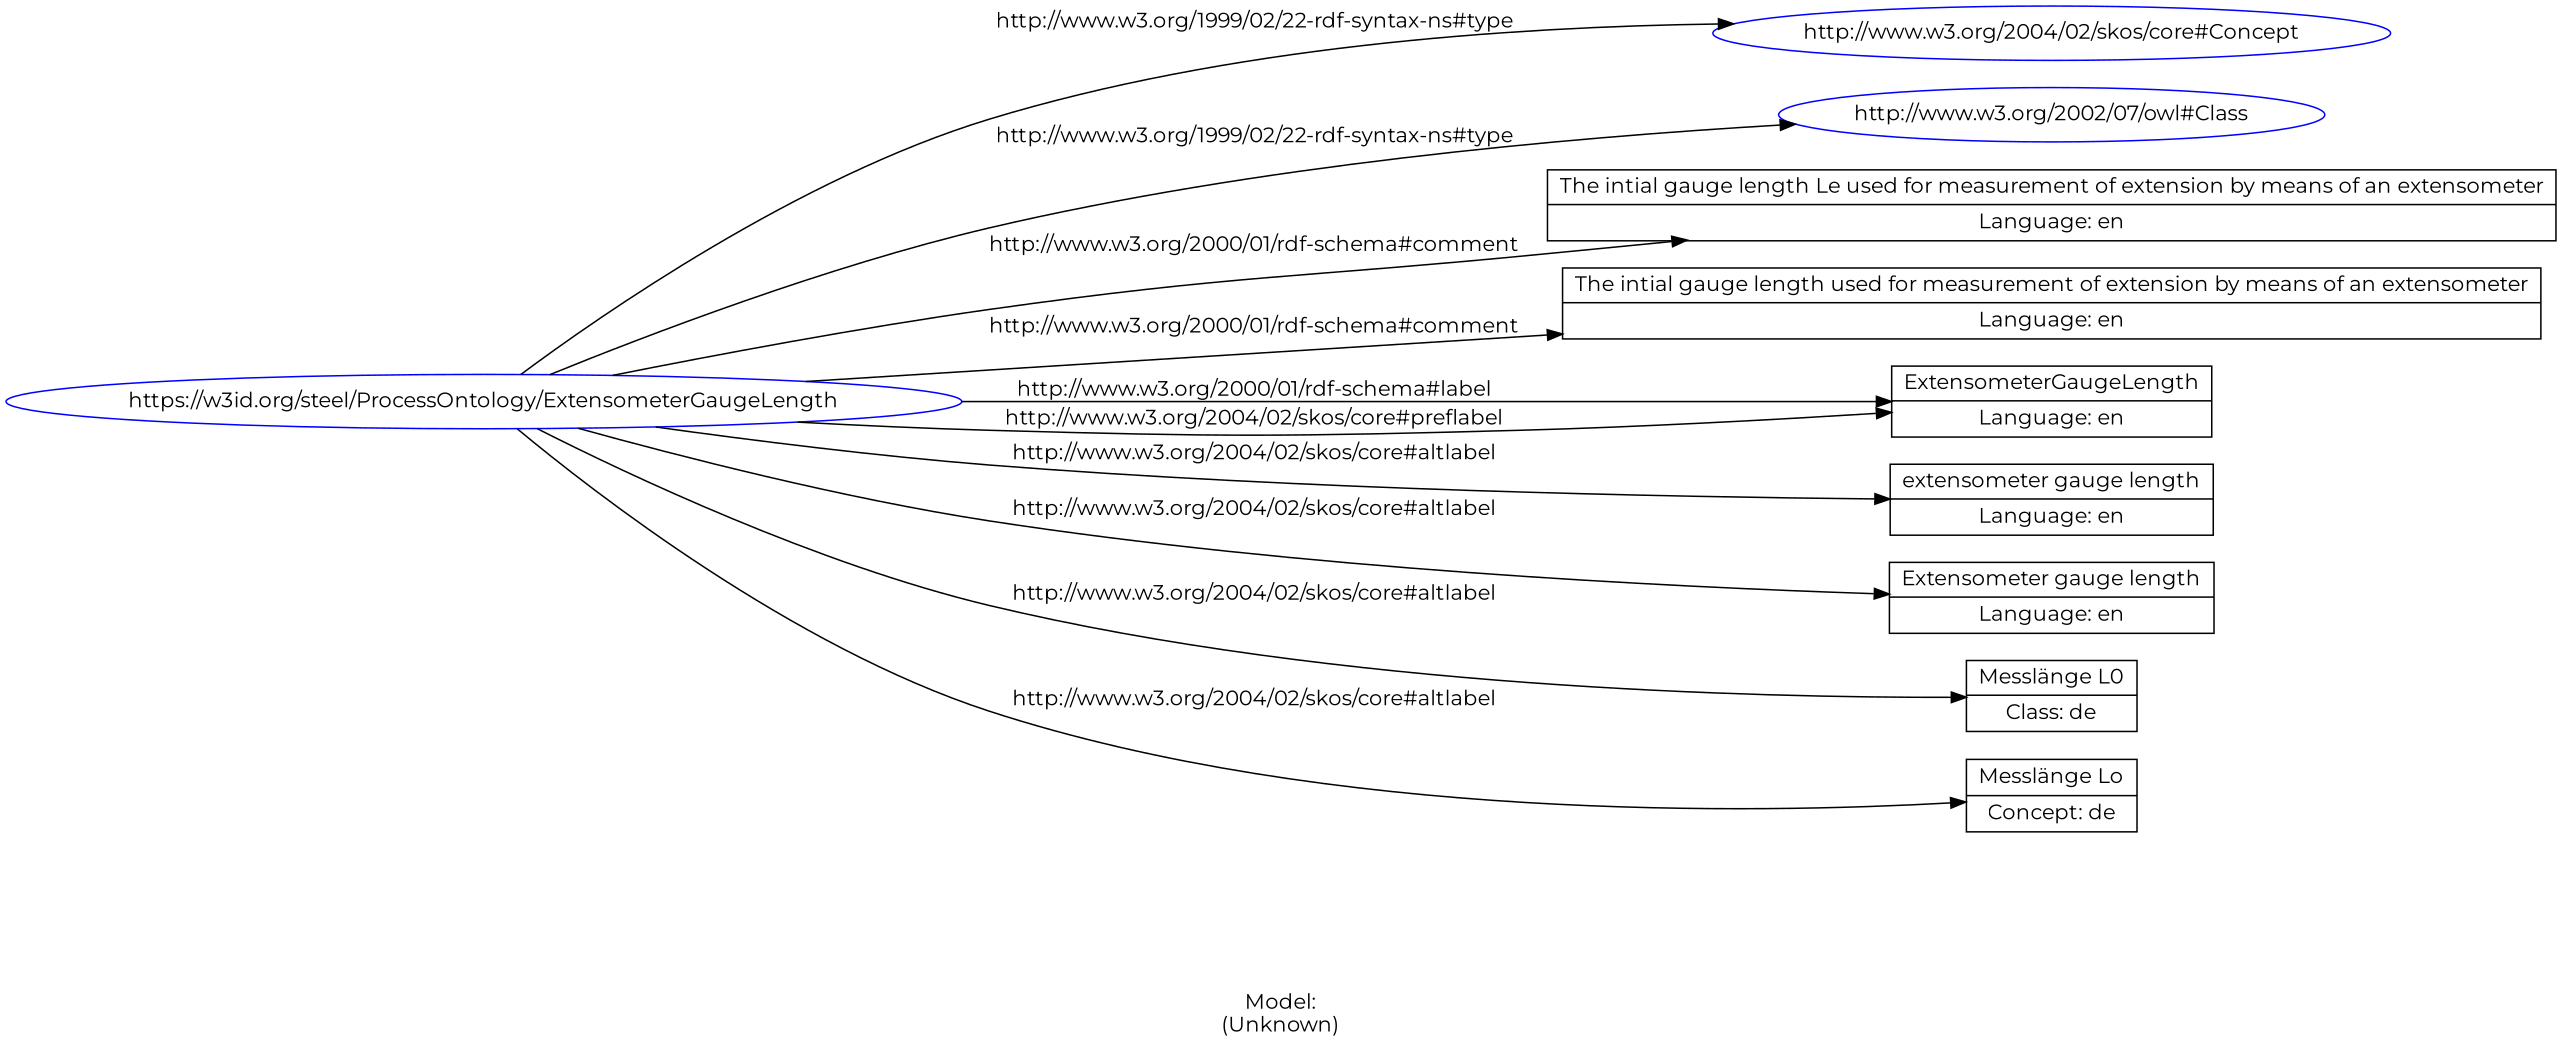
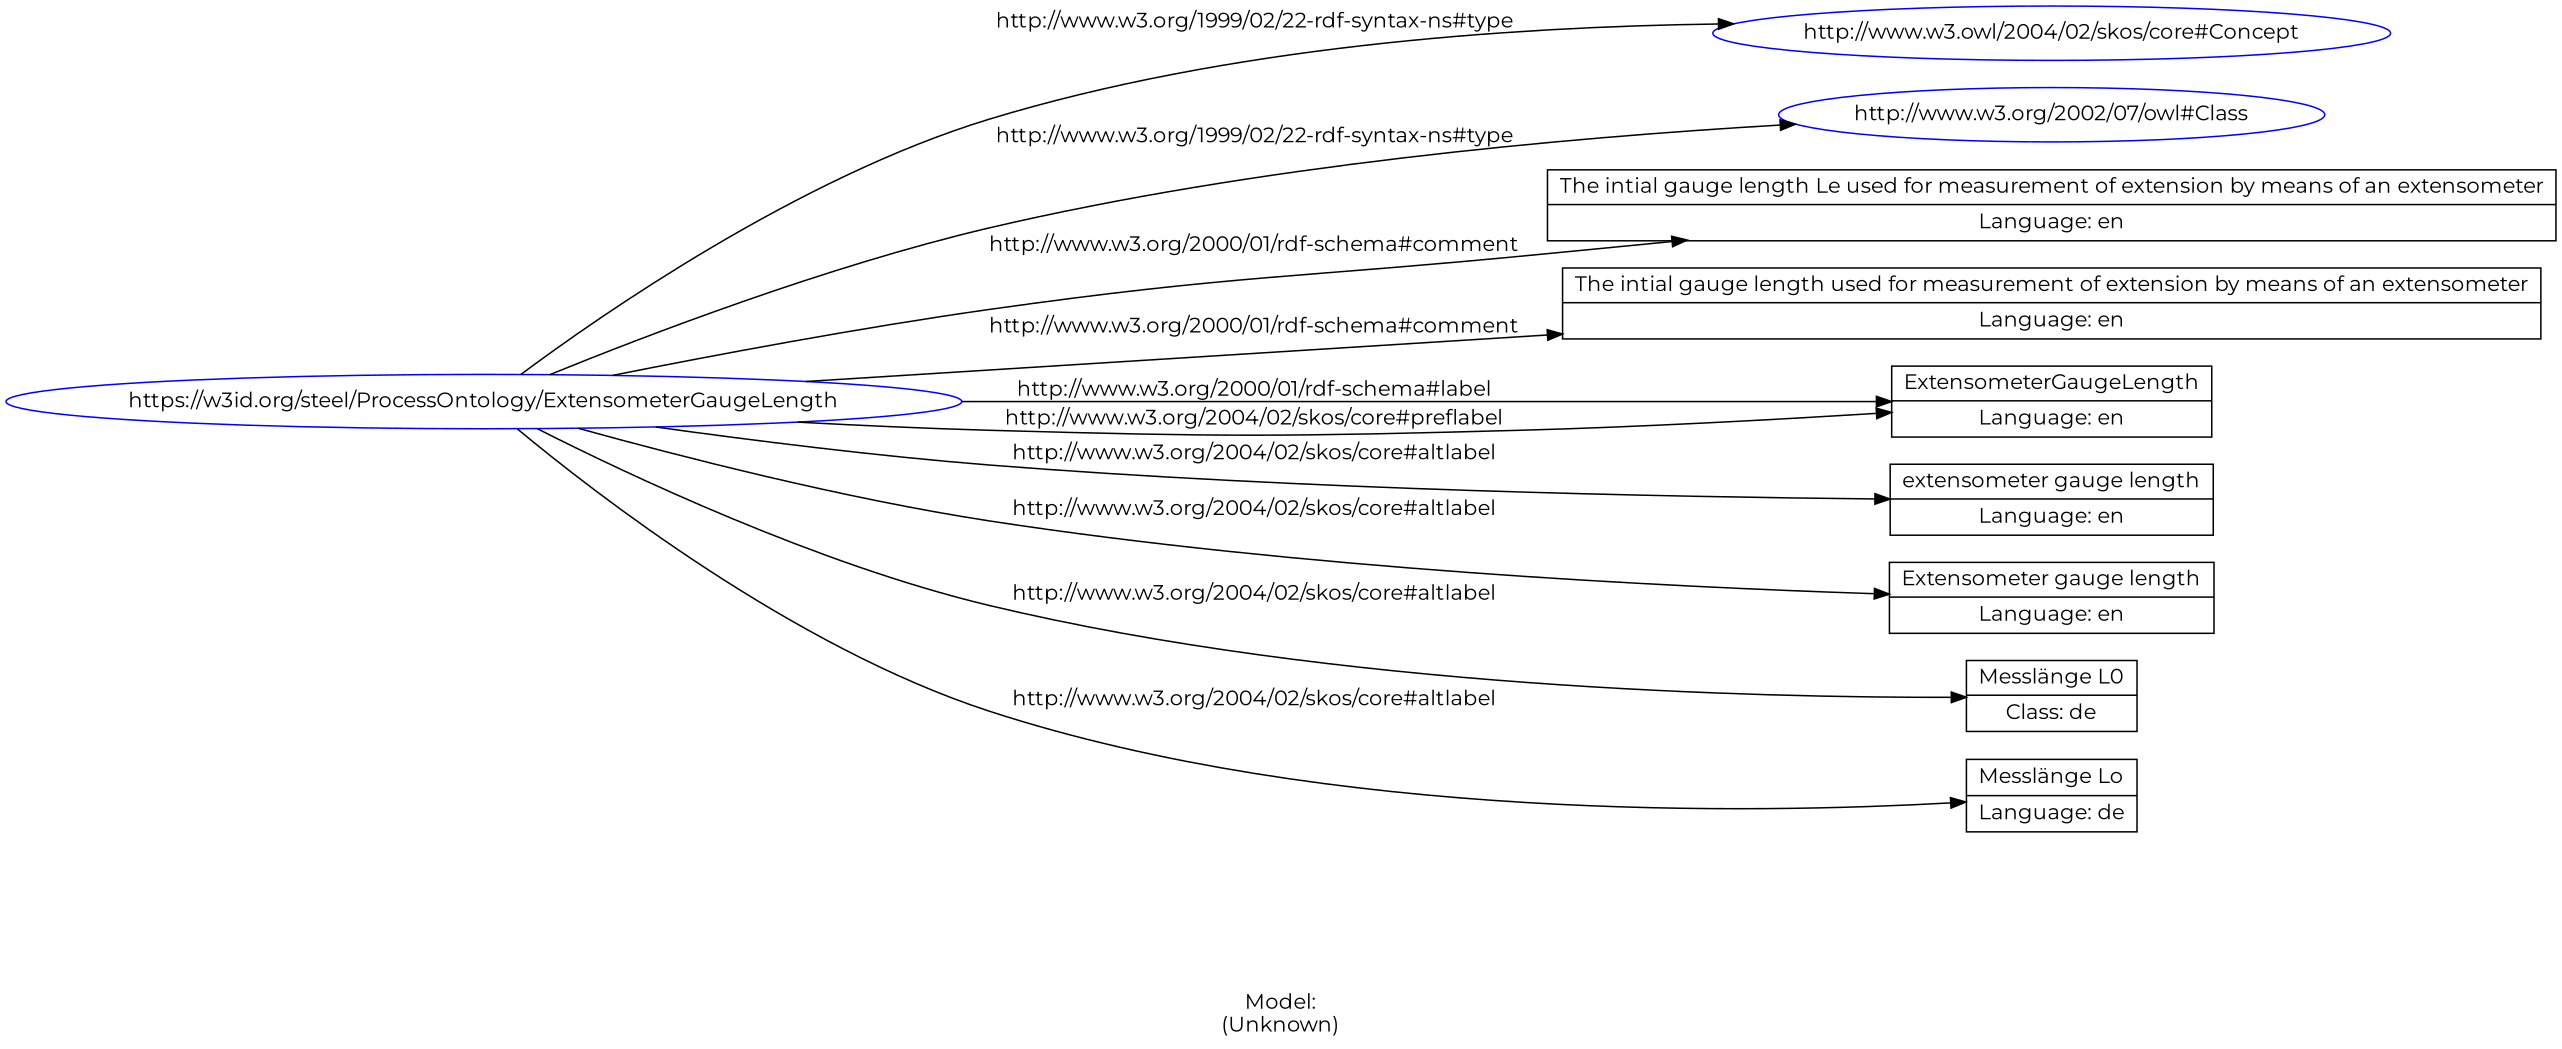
(2052, 33) -> (2052, 33)
(2052, 813) -> (2052, 813)
